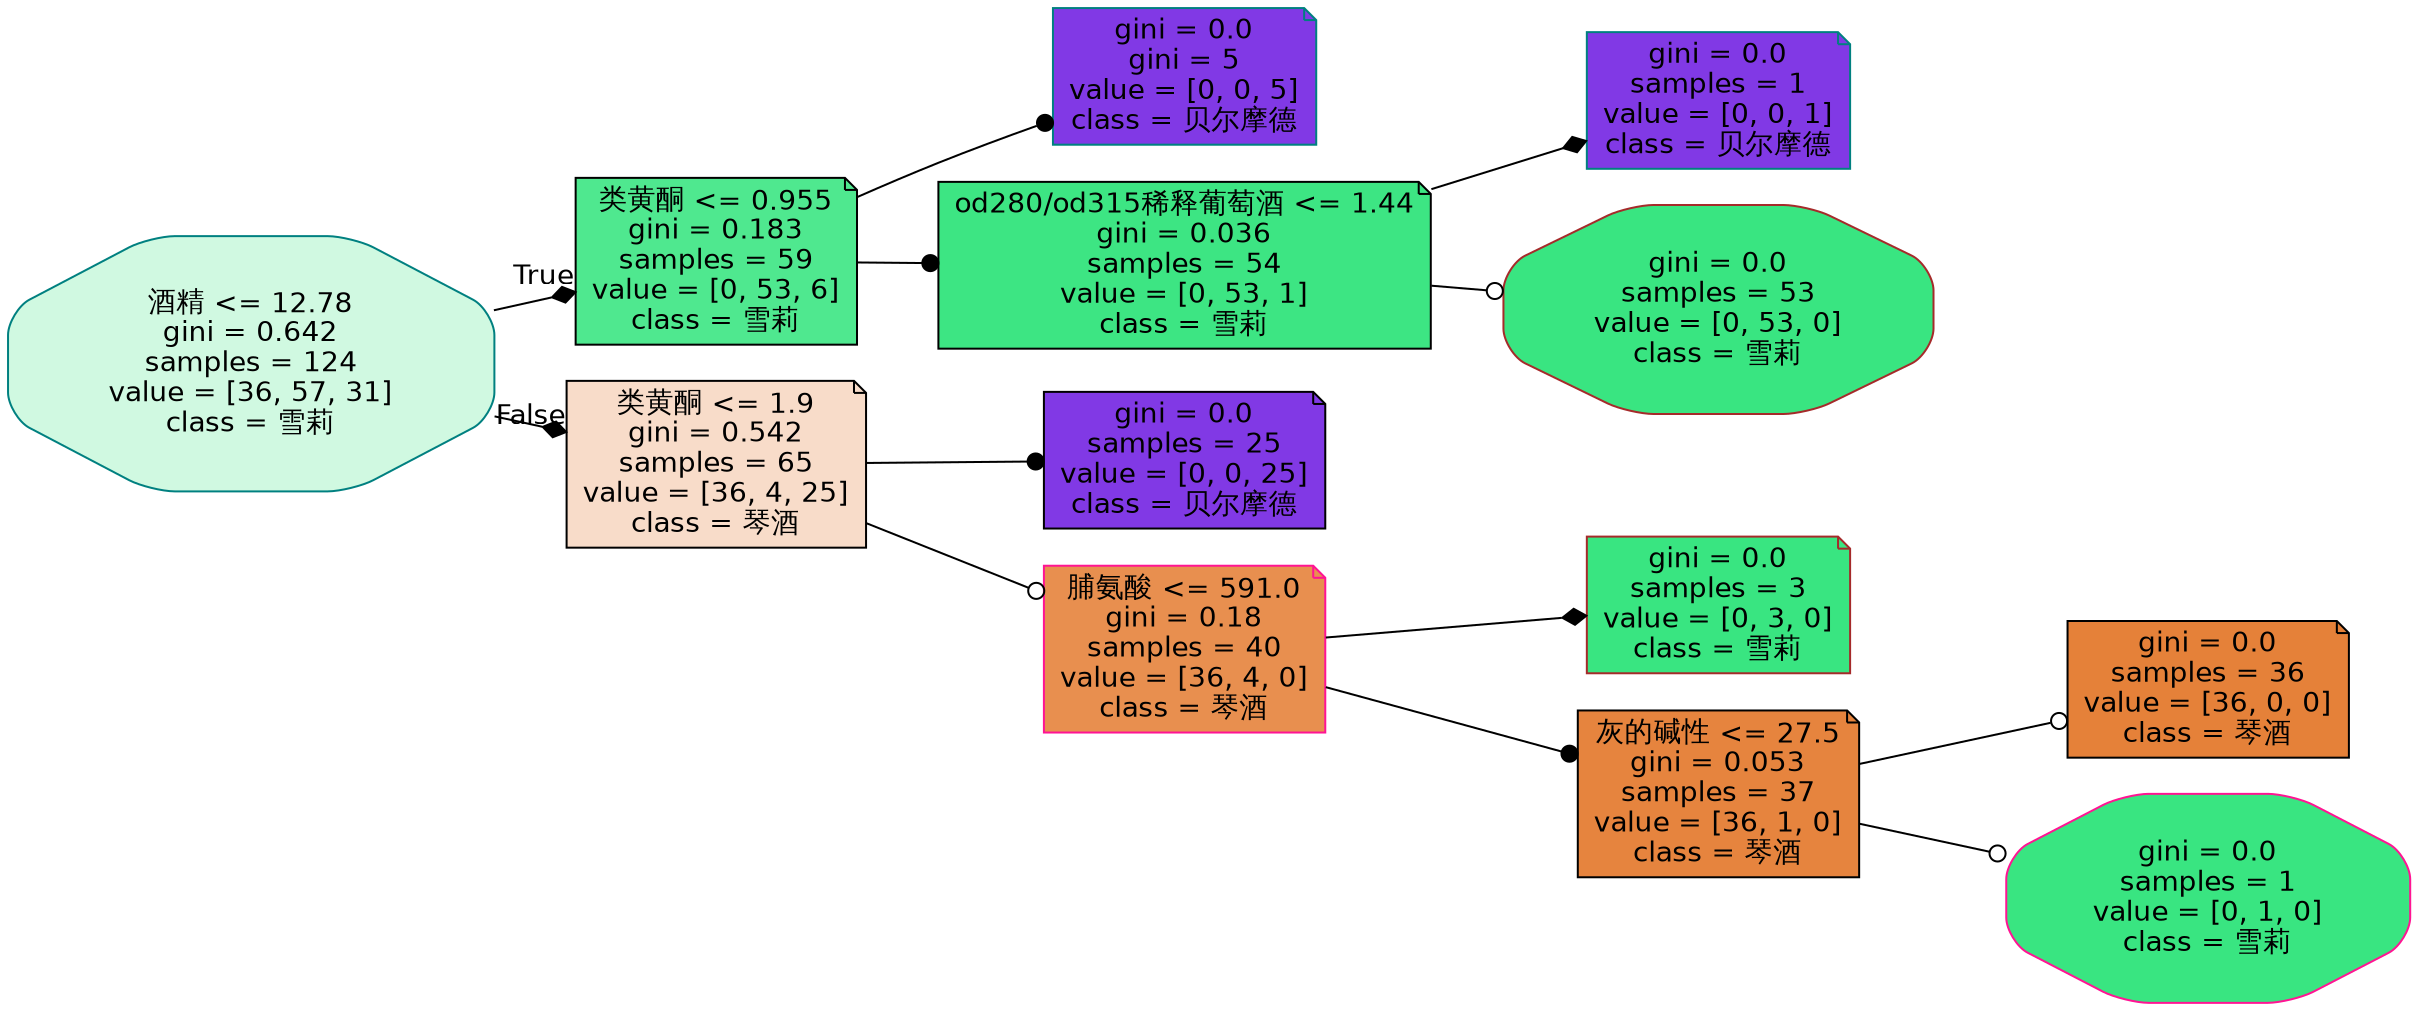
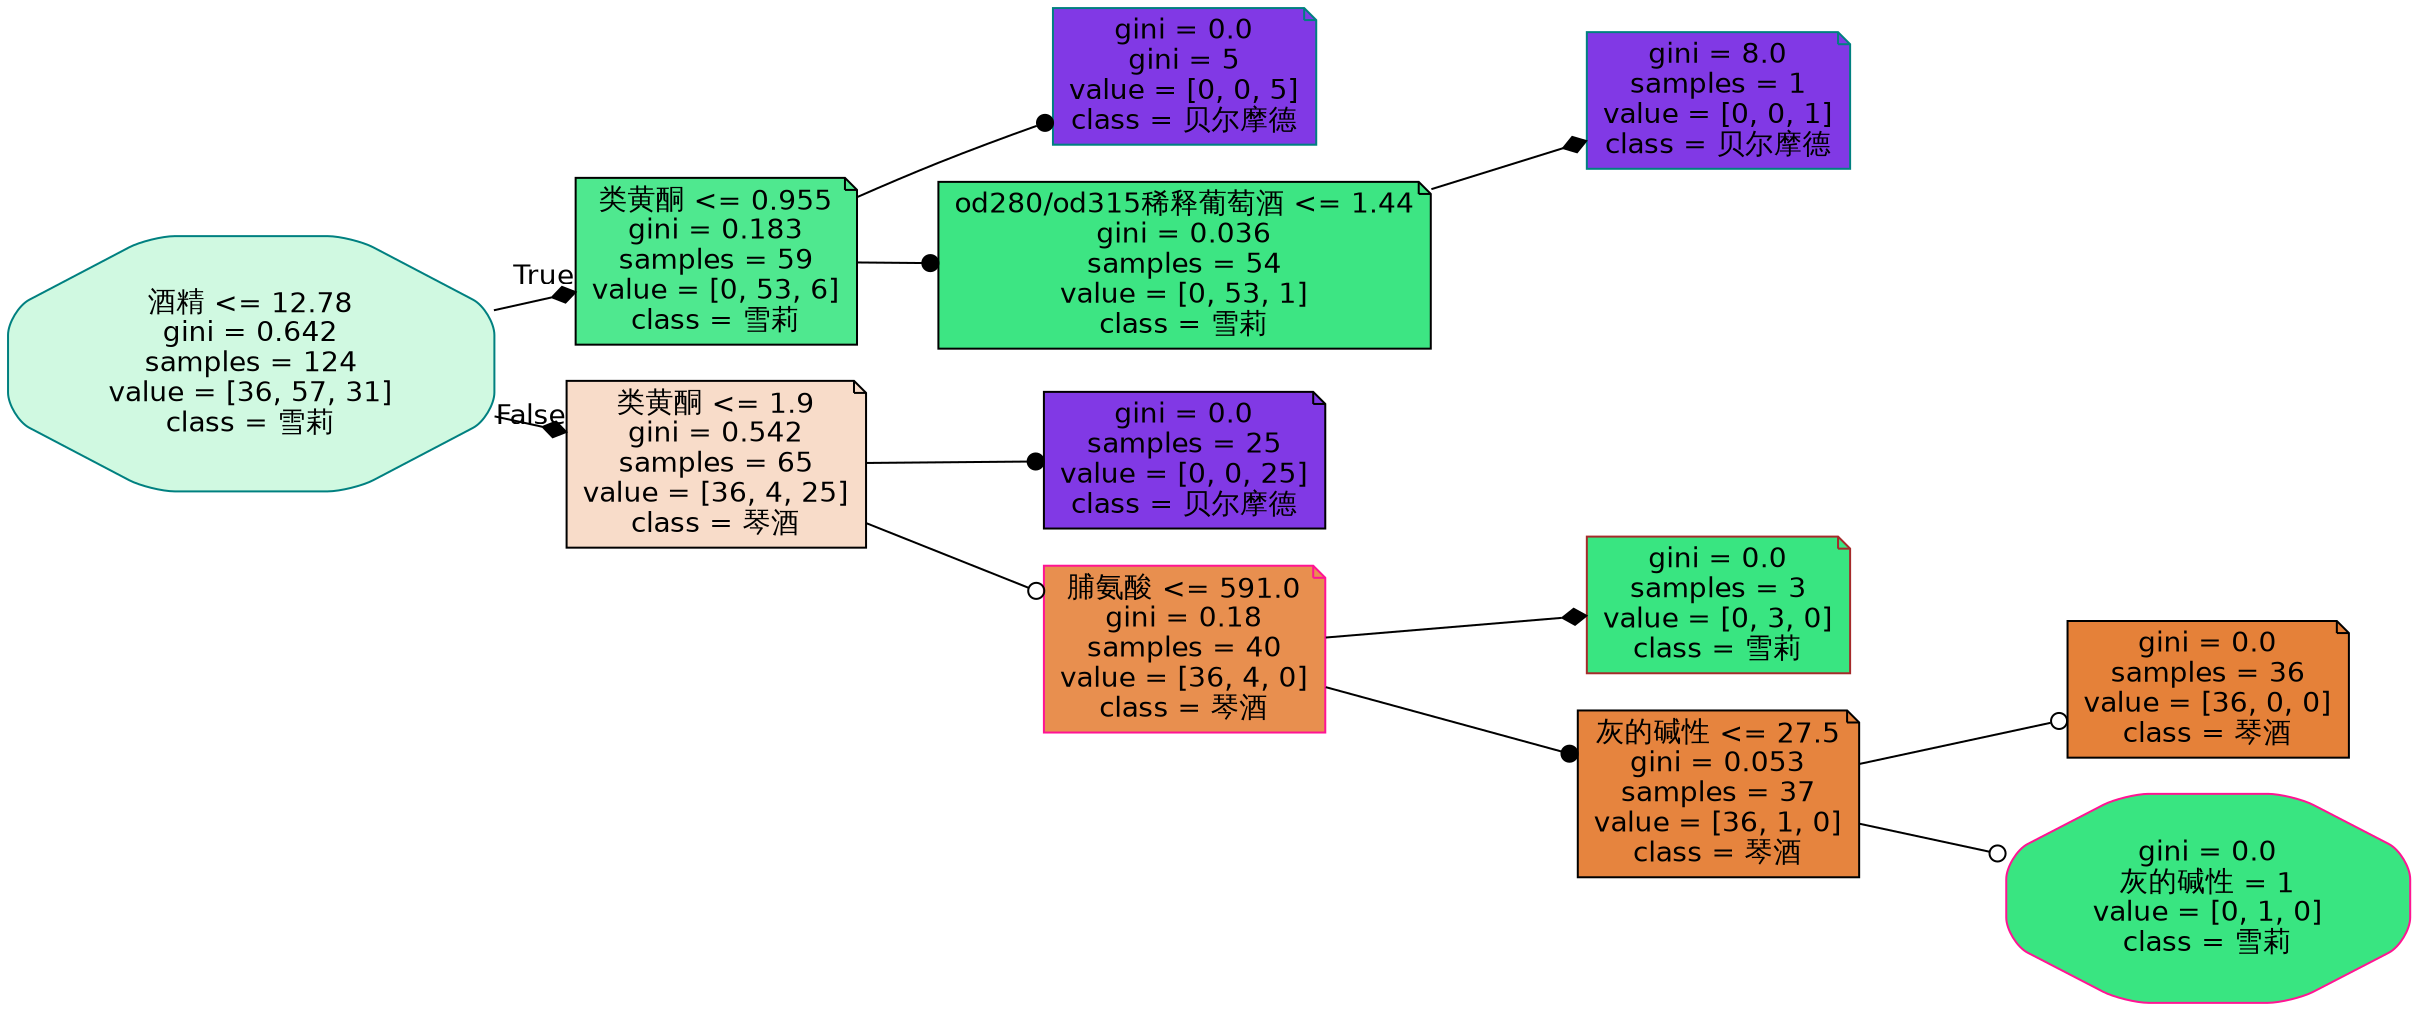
(1718, 100) -> (1718, 100)
(1718, 309) -> none
(2208, 898) -> (2208, 898)
